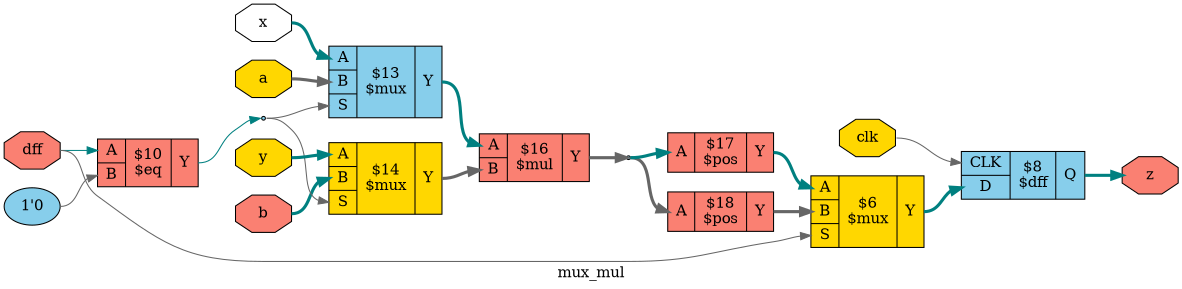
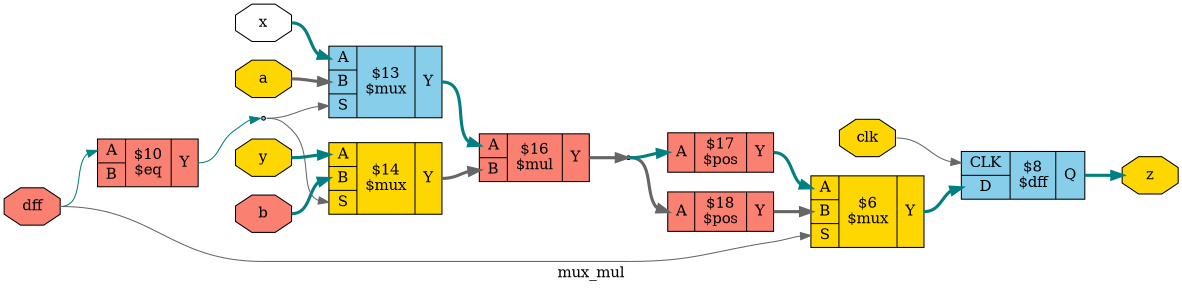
(1150, 175) -> (1150, 175)
(32, 206) -> none
